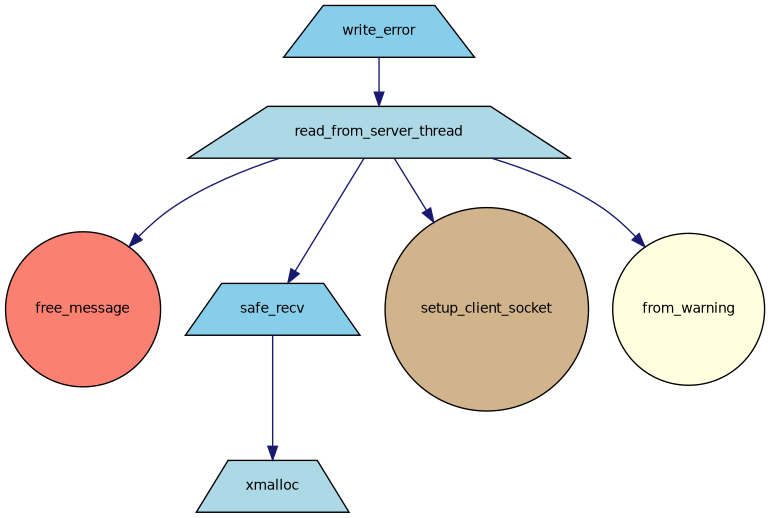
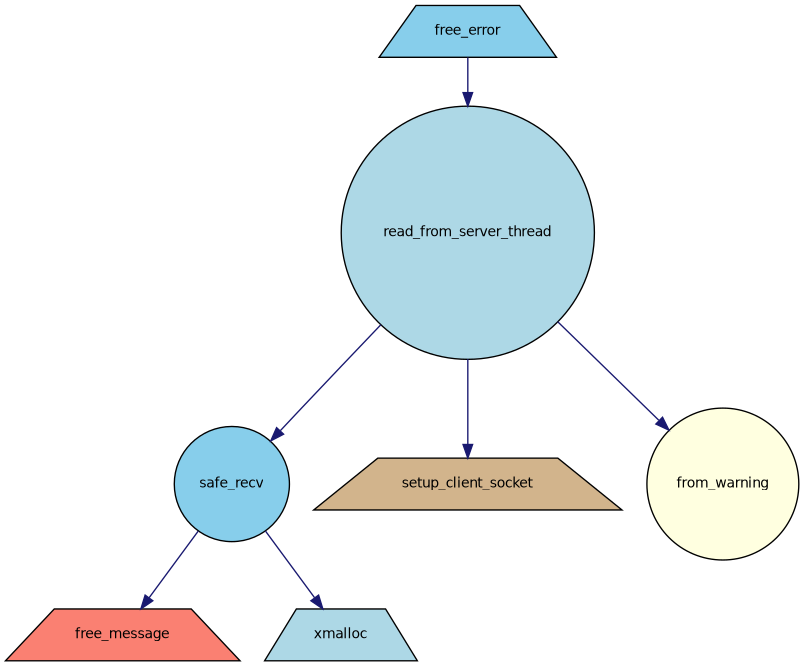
(379, 31) -> (468, 31)
(379, 132) -> (468, 233)
(204, 189) -> (174, 564)
(83, 309) -> (123, 635)
(273, 309) -> (232, 484)
(487, 309) -> (468, 484)
